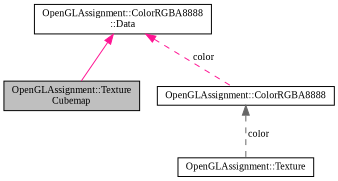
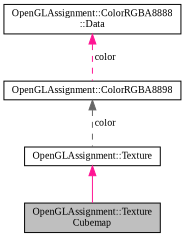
(95, 62) -> (92, 189)
(246, 96) -> (92, 90)
